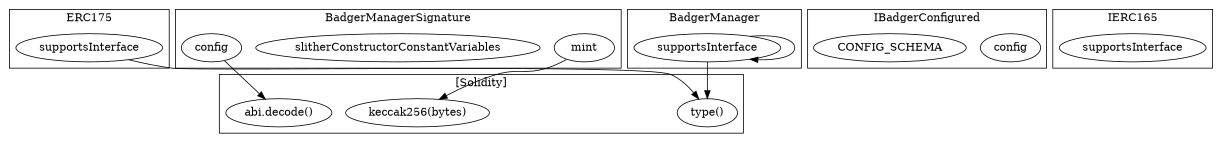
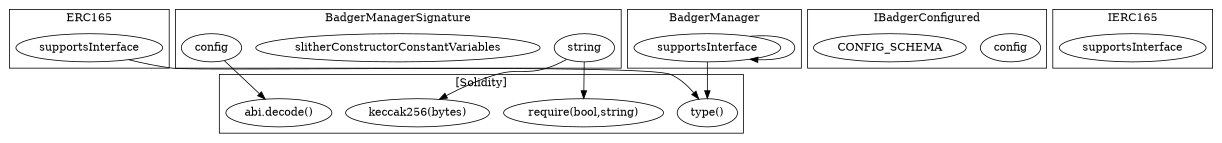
(89, 18) -> (89, 18)
(584, 48) -> (584, 48)
none -> (584, 113)
